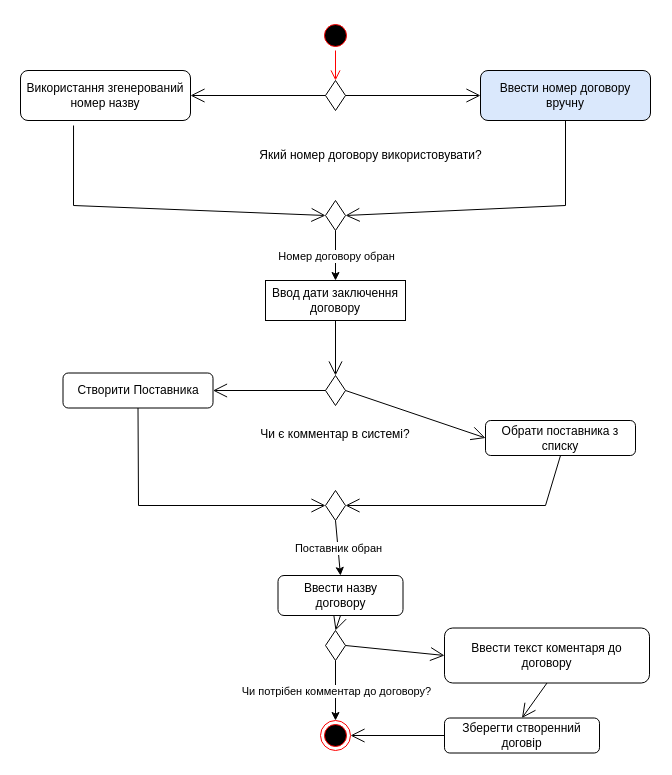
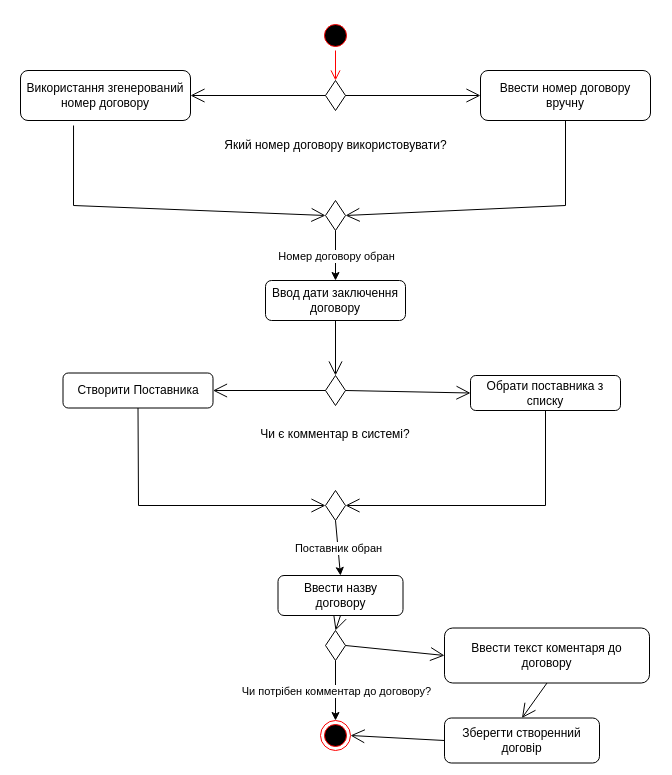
(106, 96) -> (106, 96)
(566, 96) -> (566, 96)
(371, 156) -> (336, 146)
(336, 301) -> (336, 301)
(561, 438) -> (546, 393)
(522, 736) -> (522, 741)
